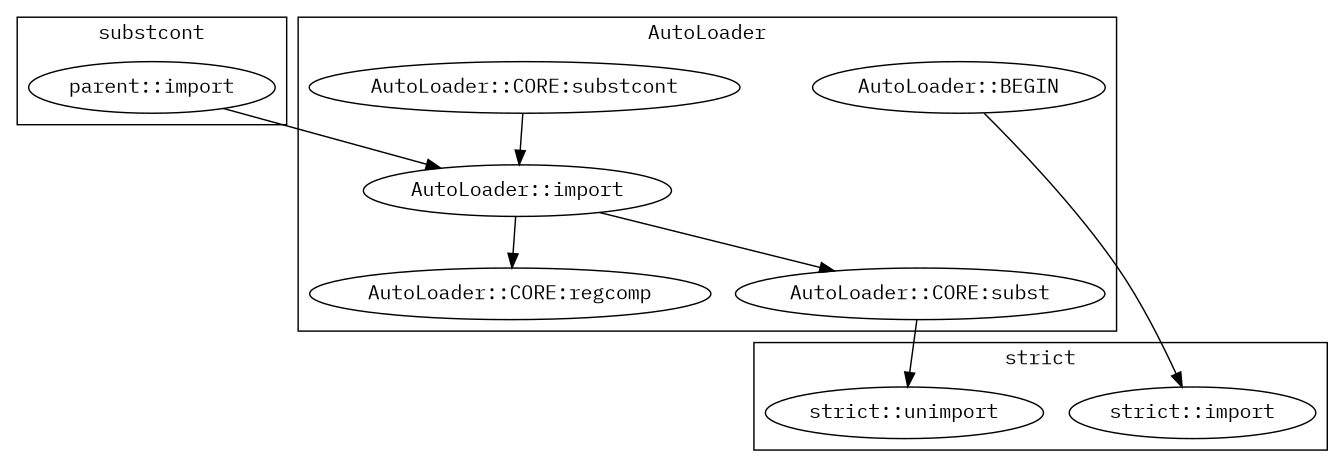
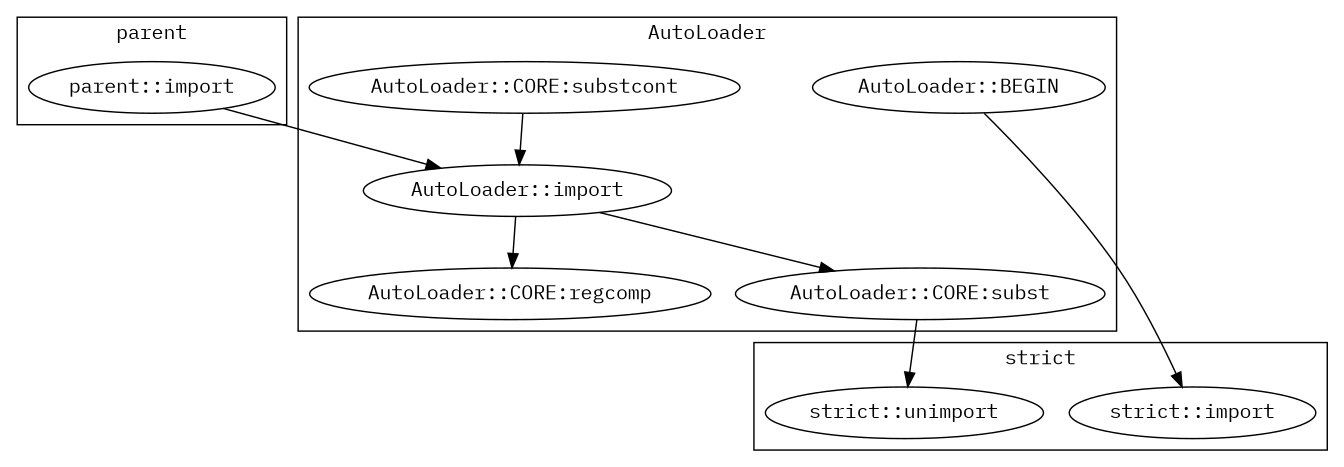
(152, 34) -> (152, 34)
